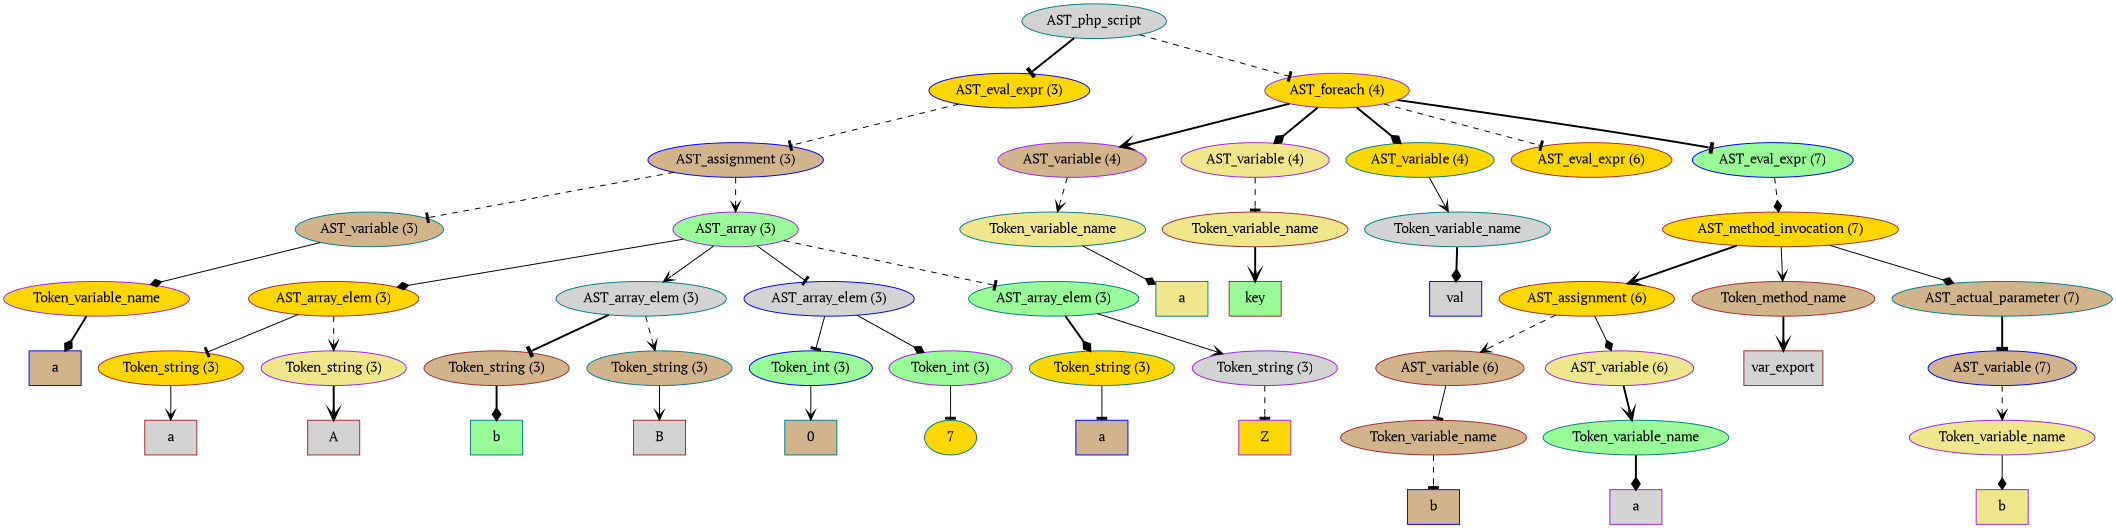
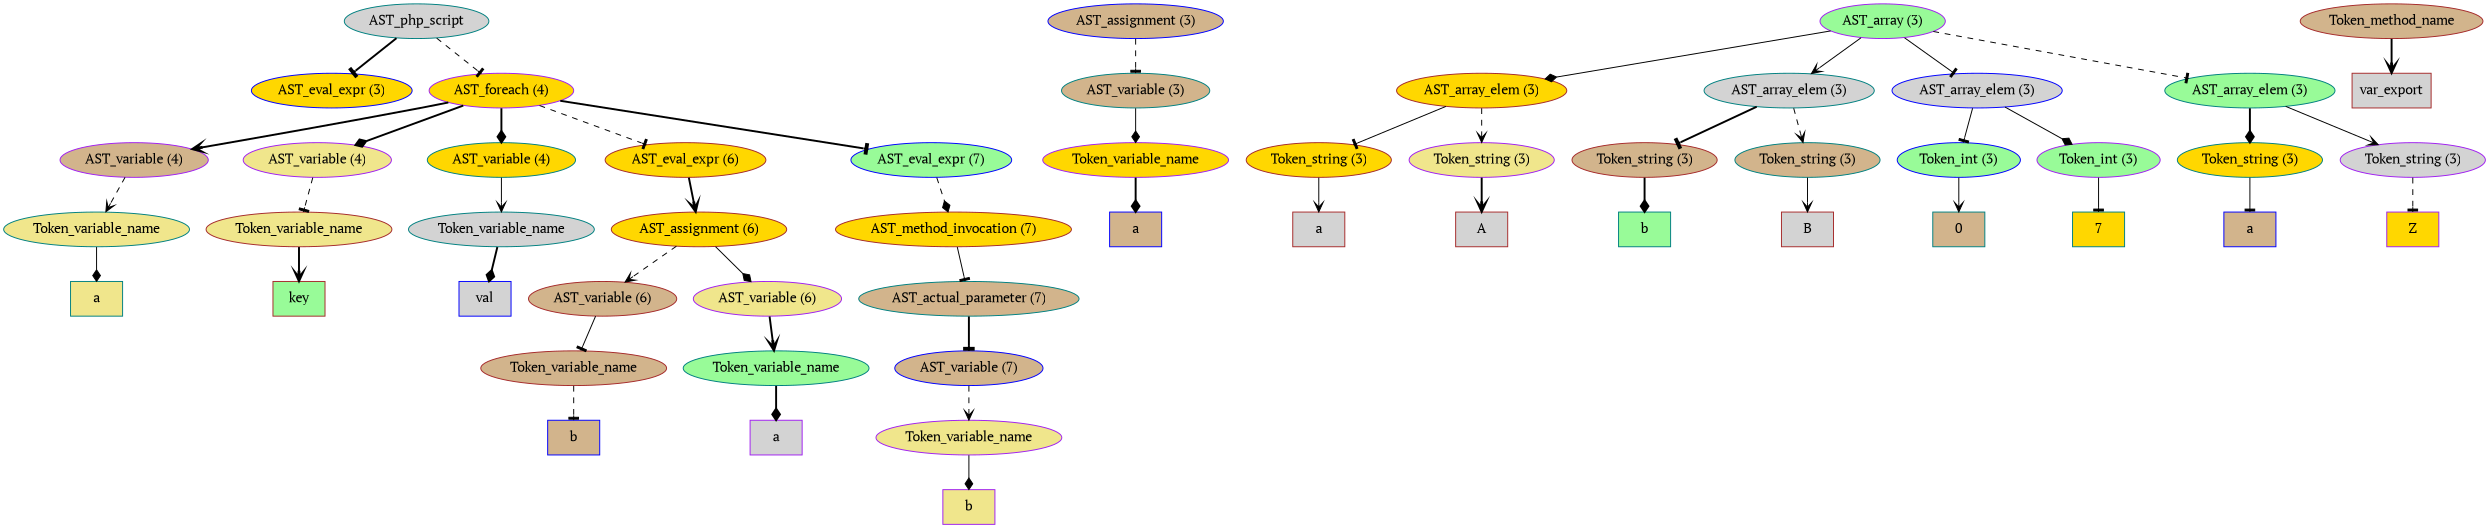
(876, 124) -> none
(736, 190) -> none
(1782, 259) -> none
(1886, 262) -> (961, 262)
(1687, 263) -> (691, 190)
(951, 438) -> (2099, 229)
